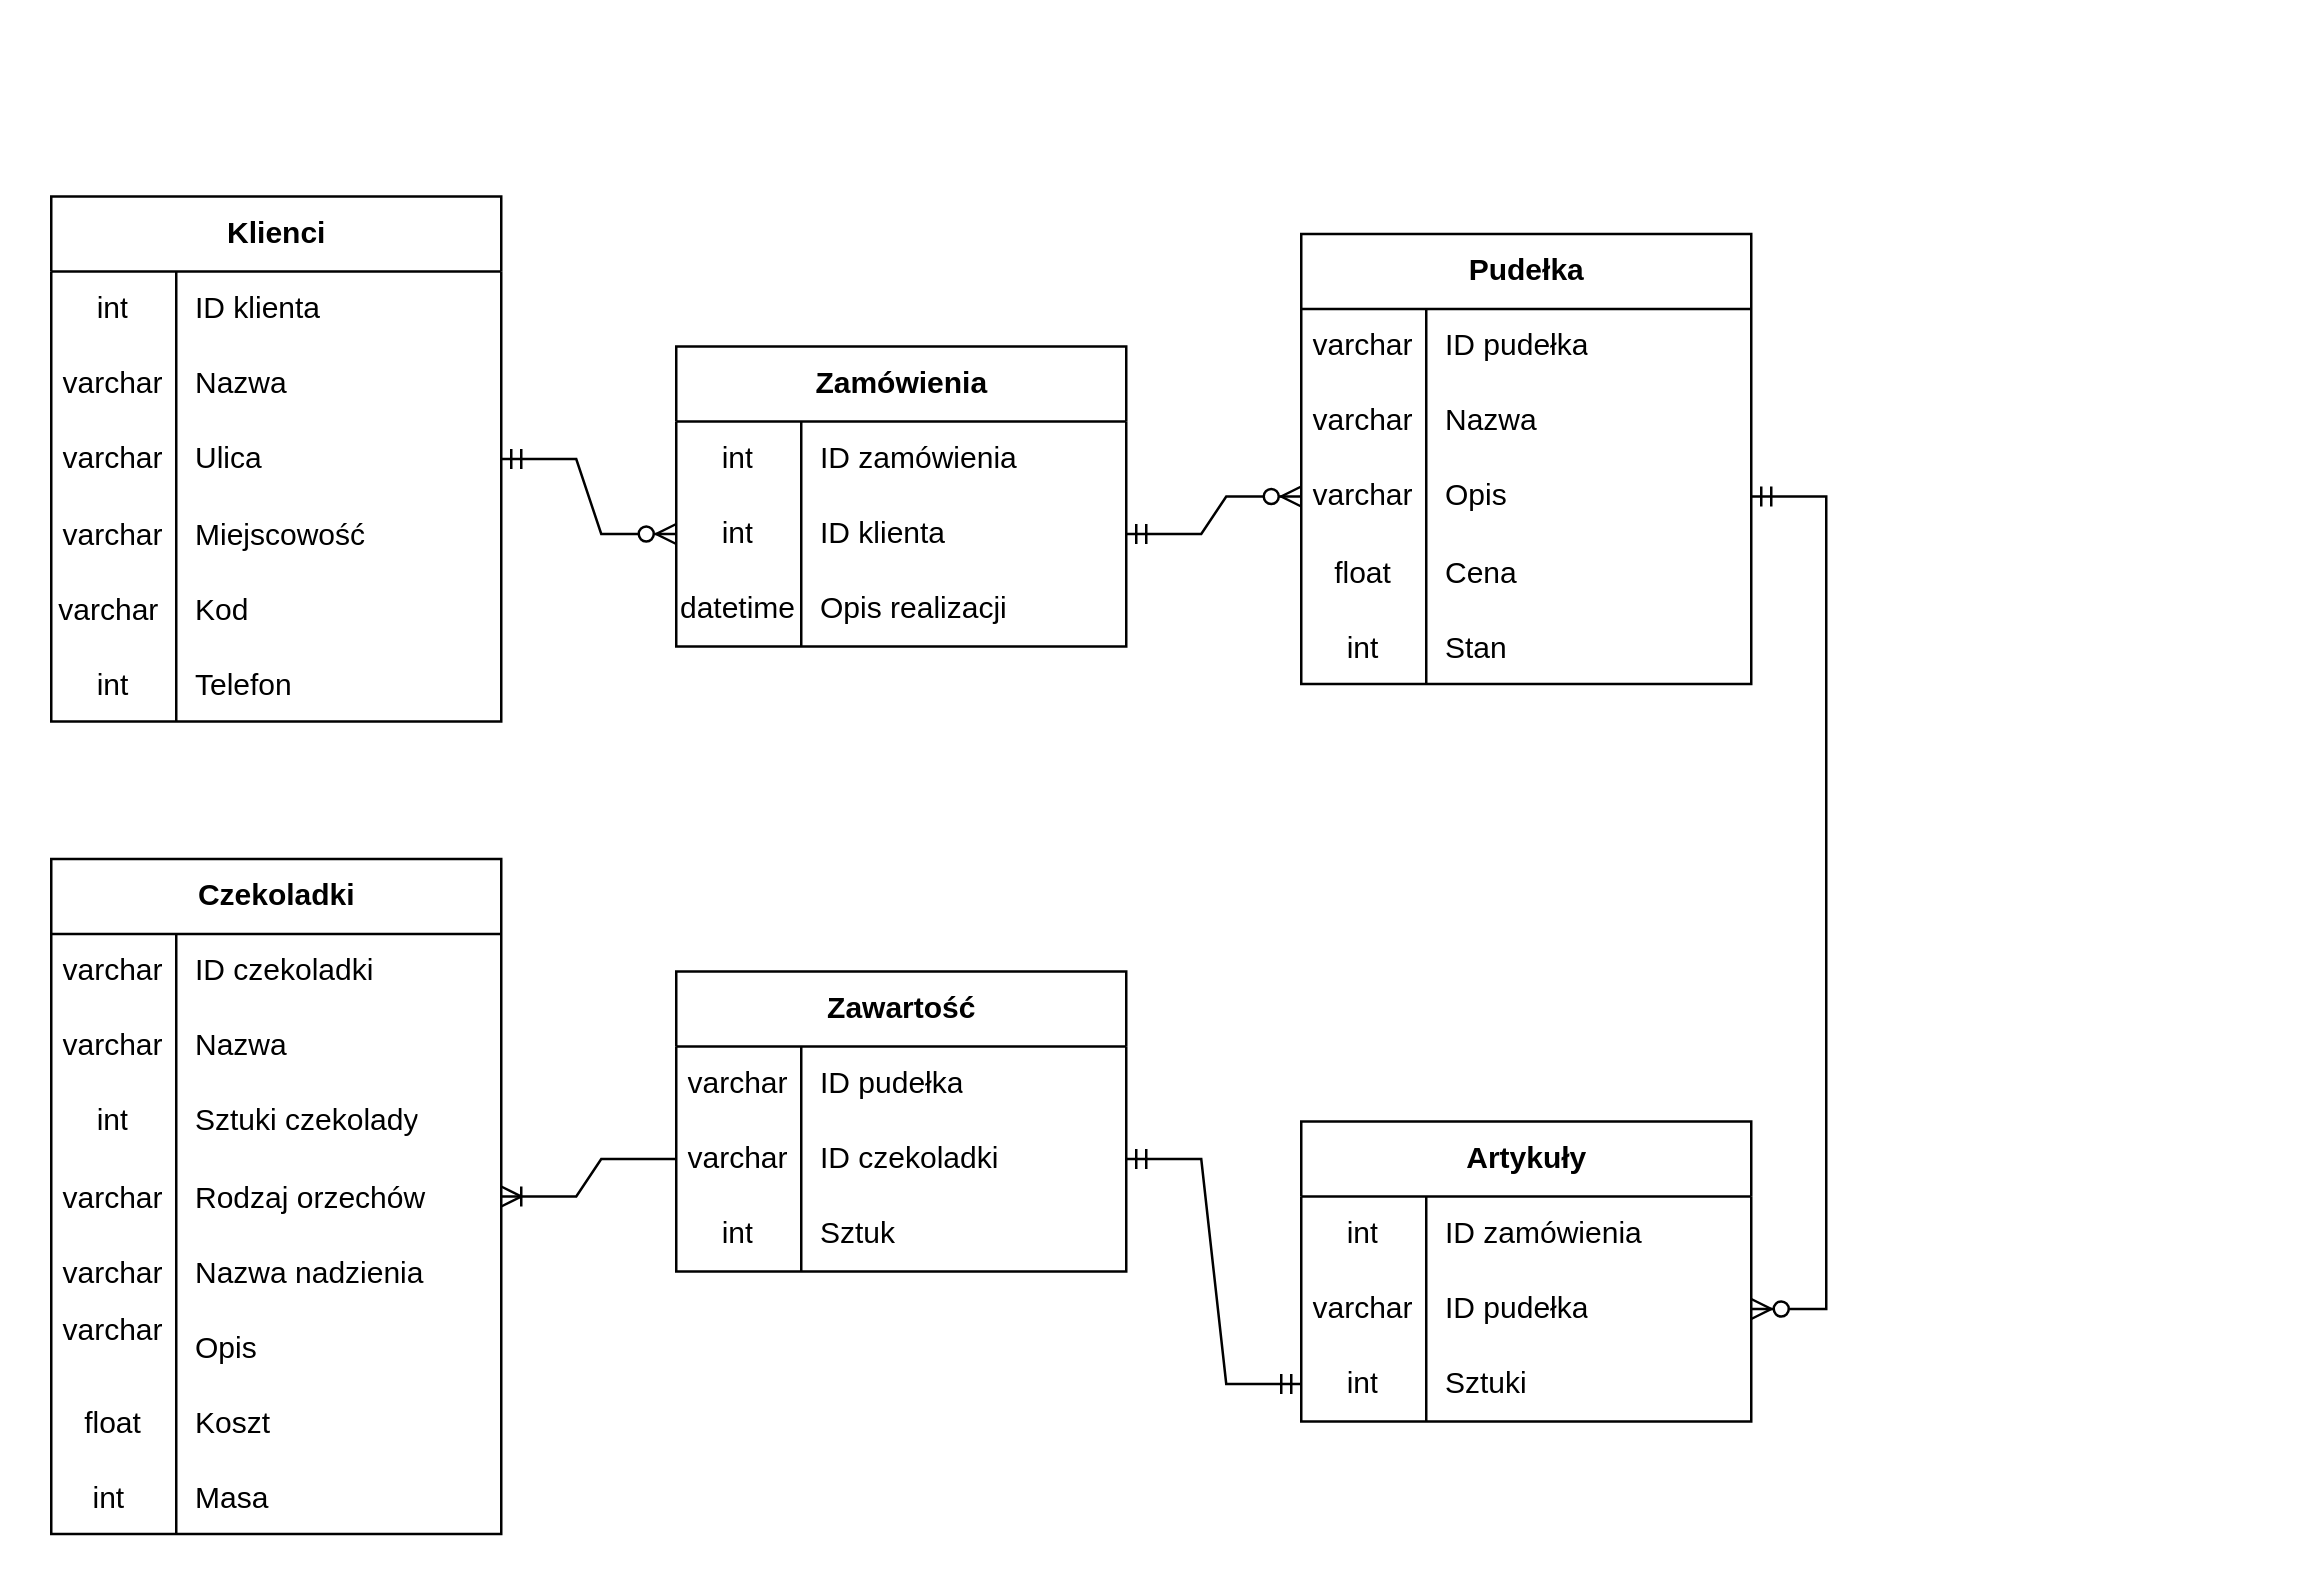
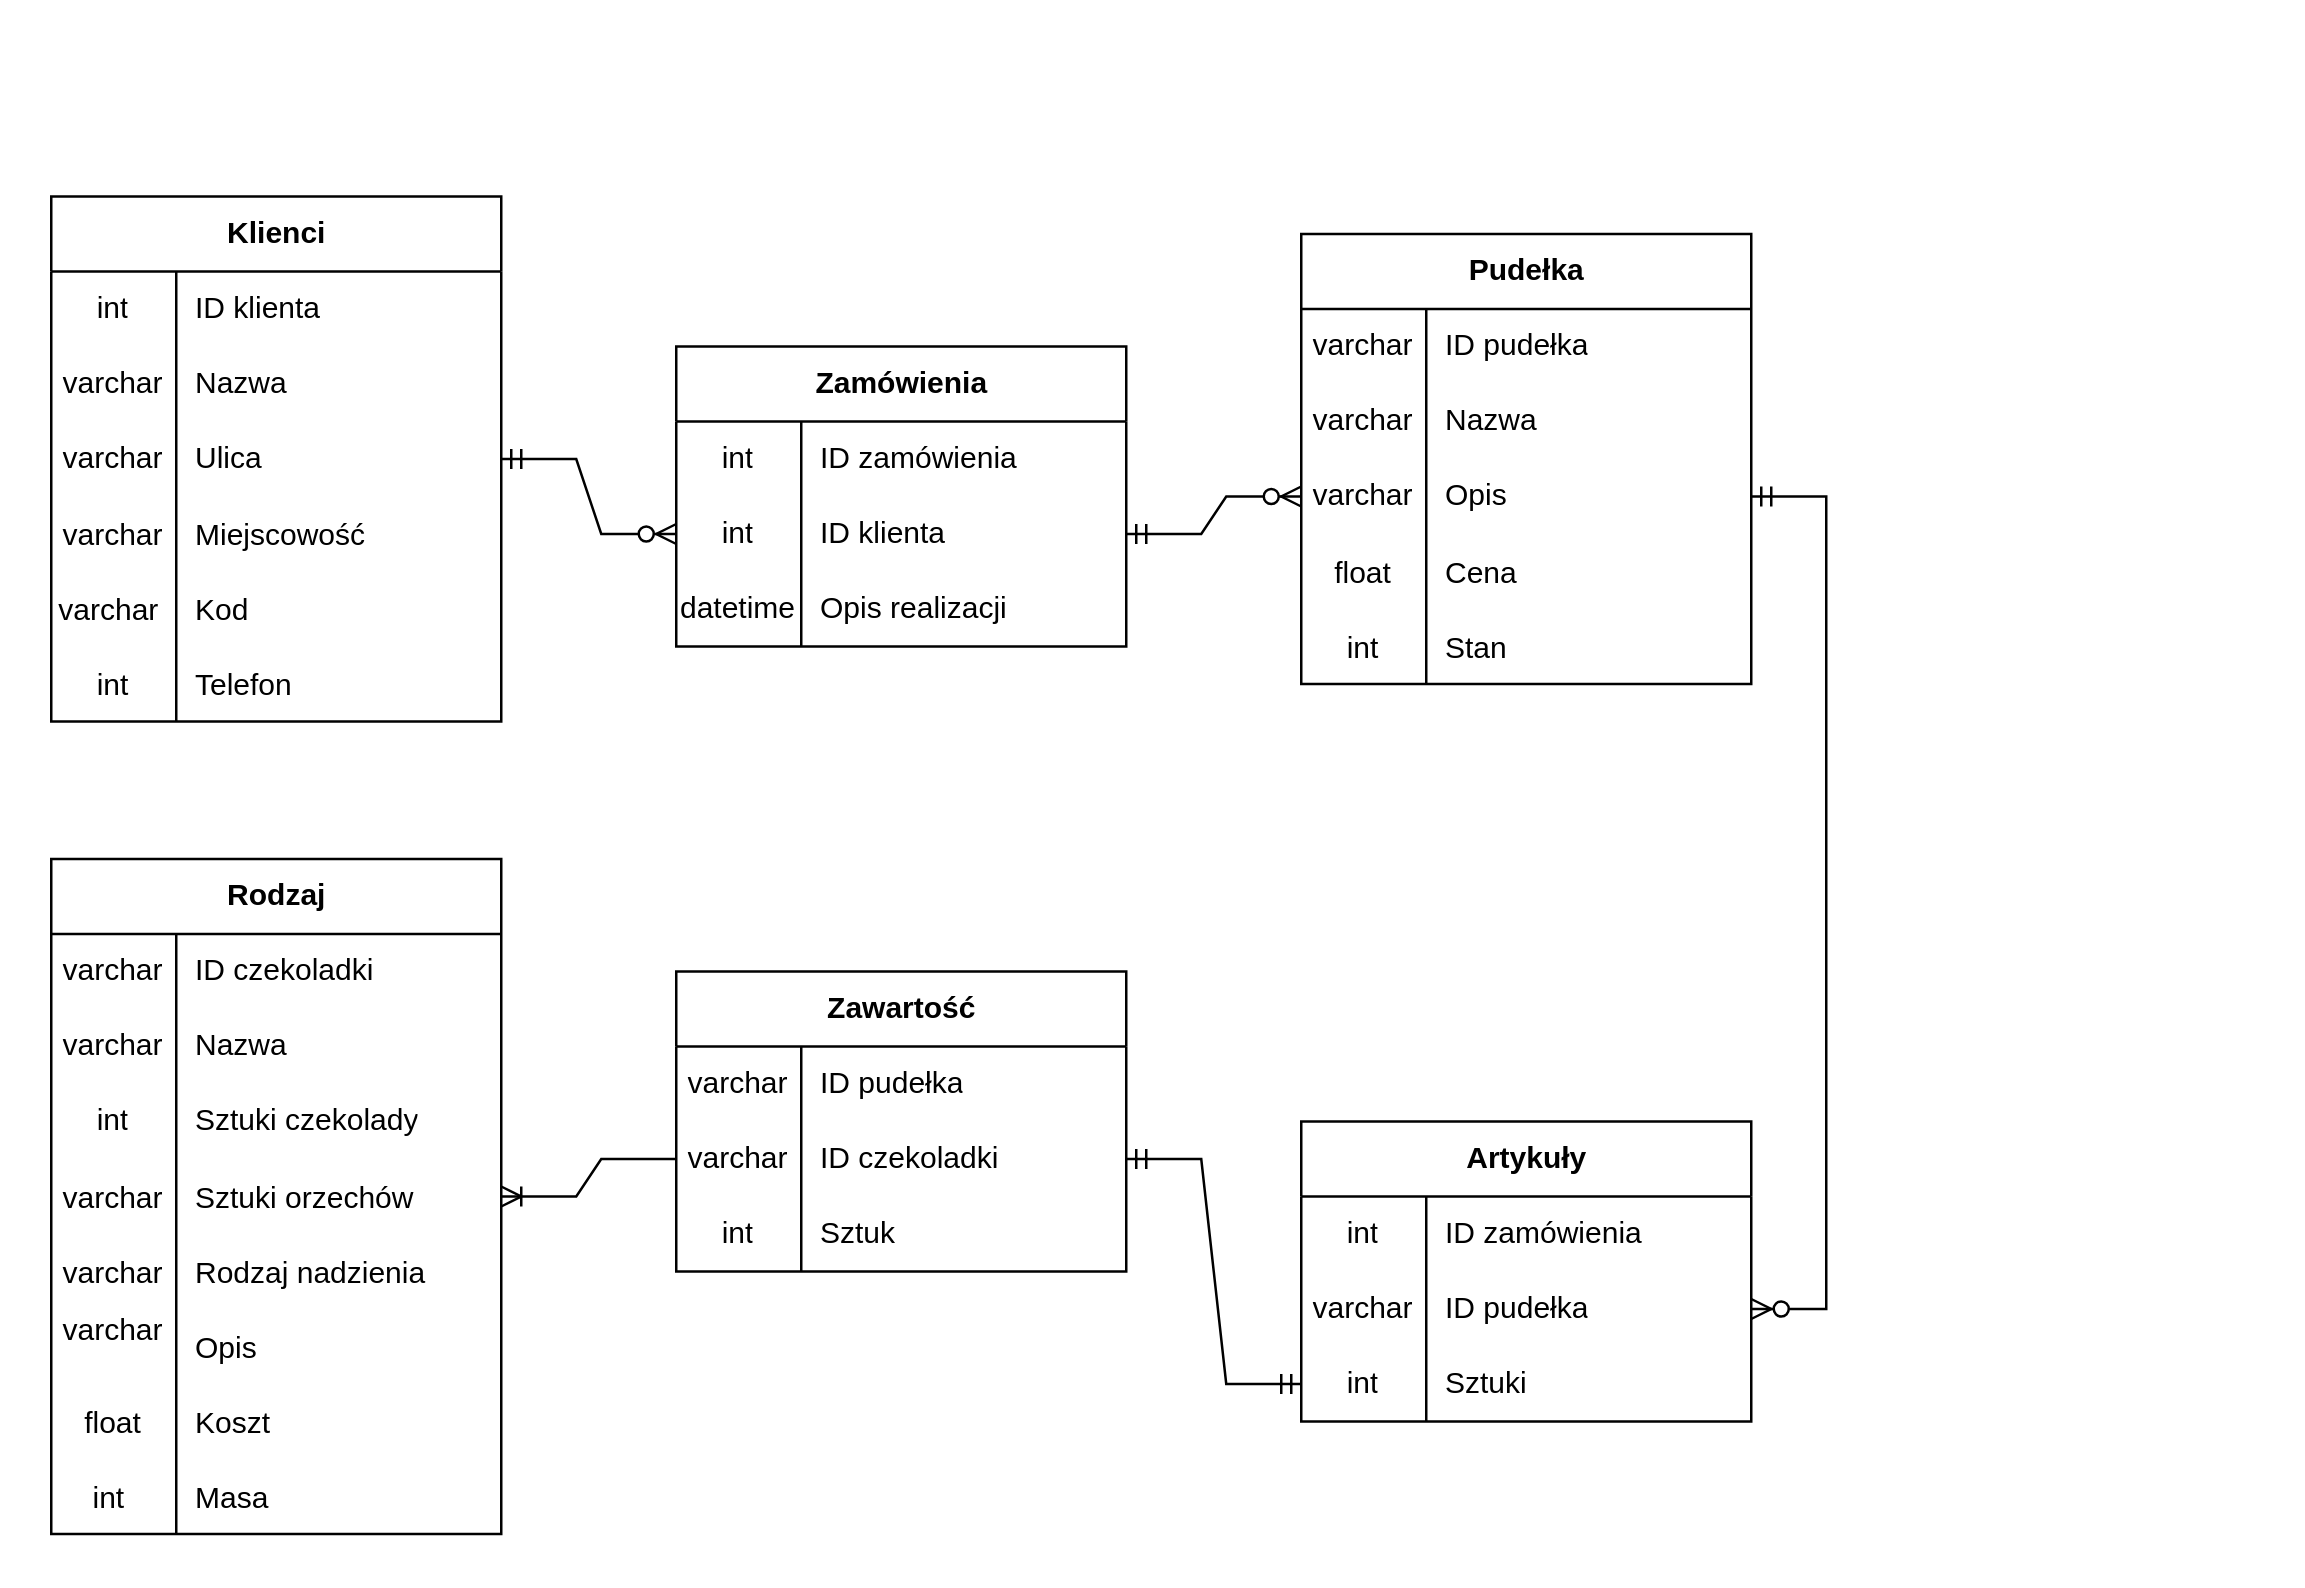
(278, 896) -> (278, 896)
(317, 1198) -> (313, 1198)
(309, 1273) -> (318, 1273)
